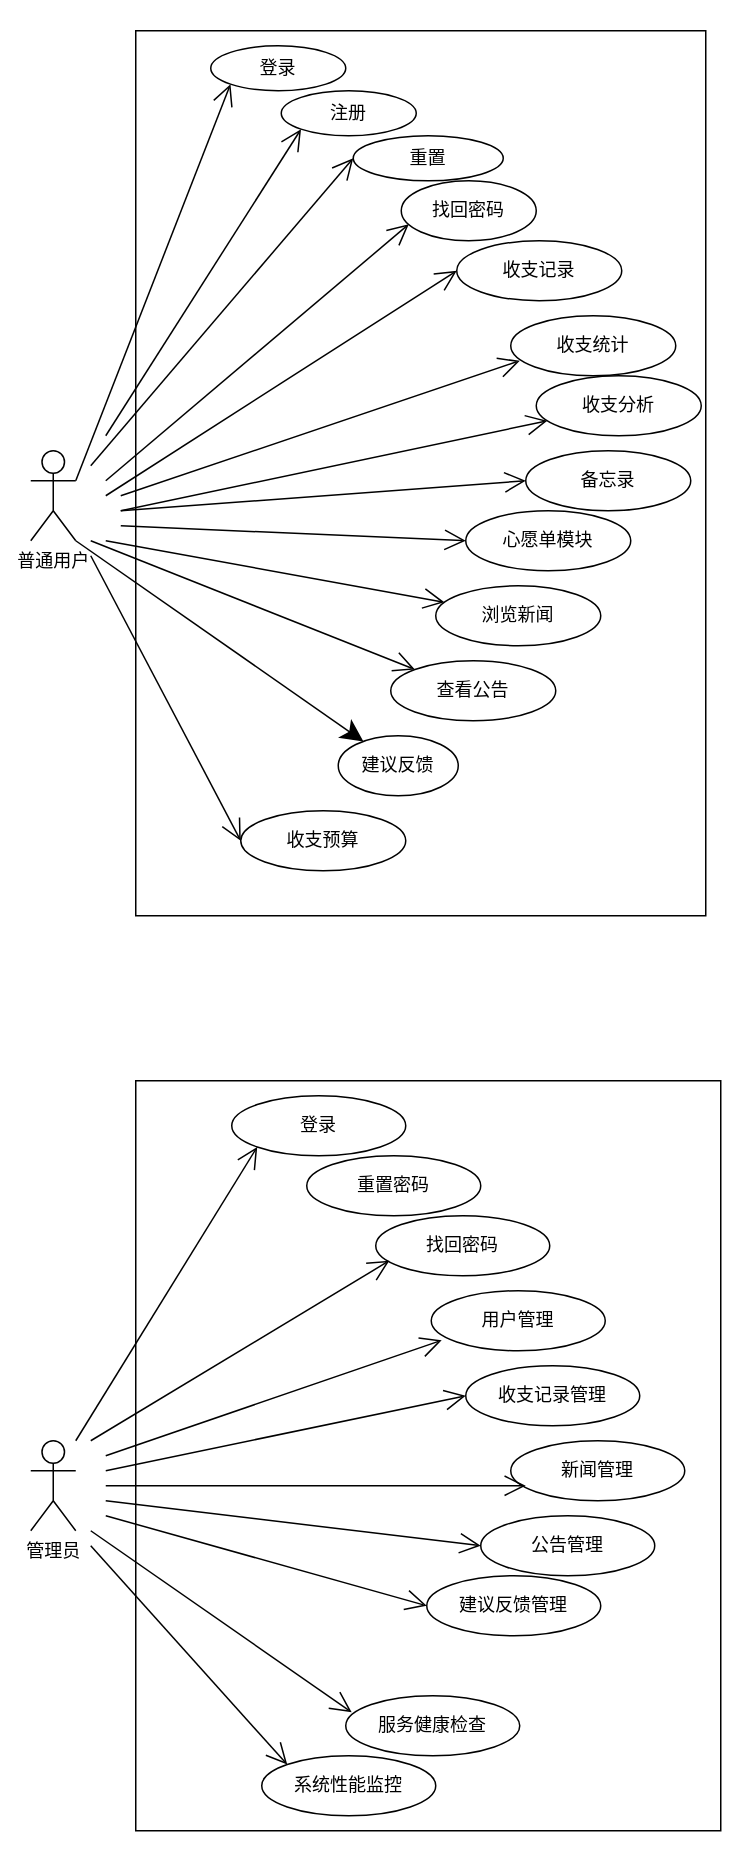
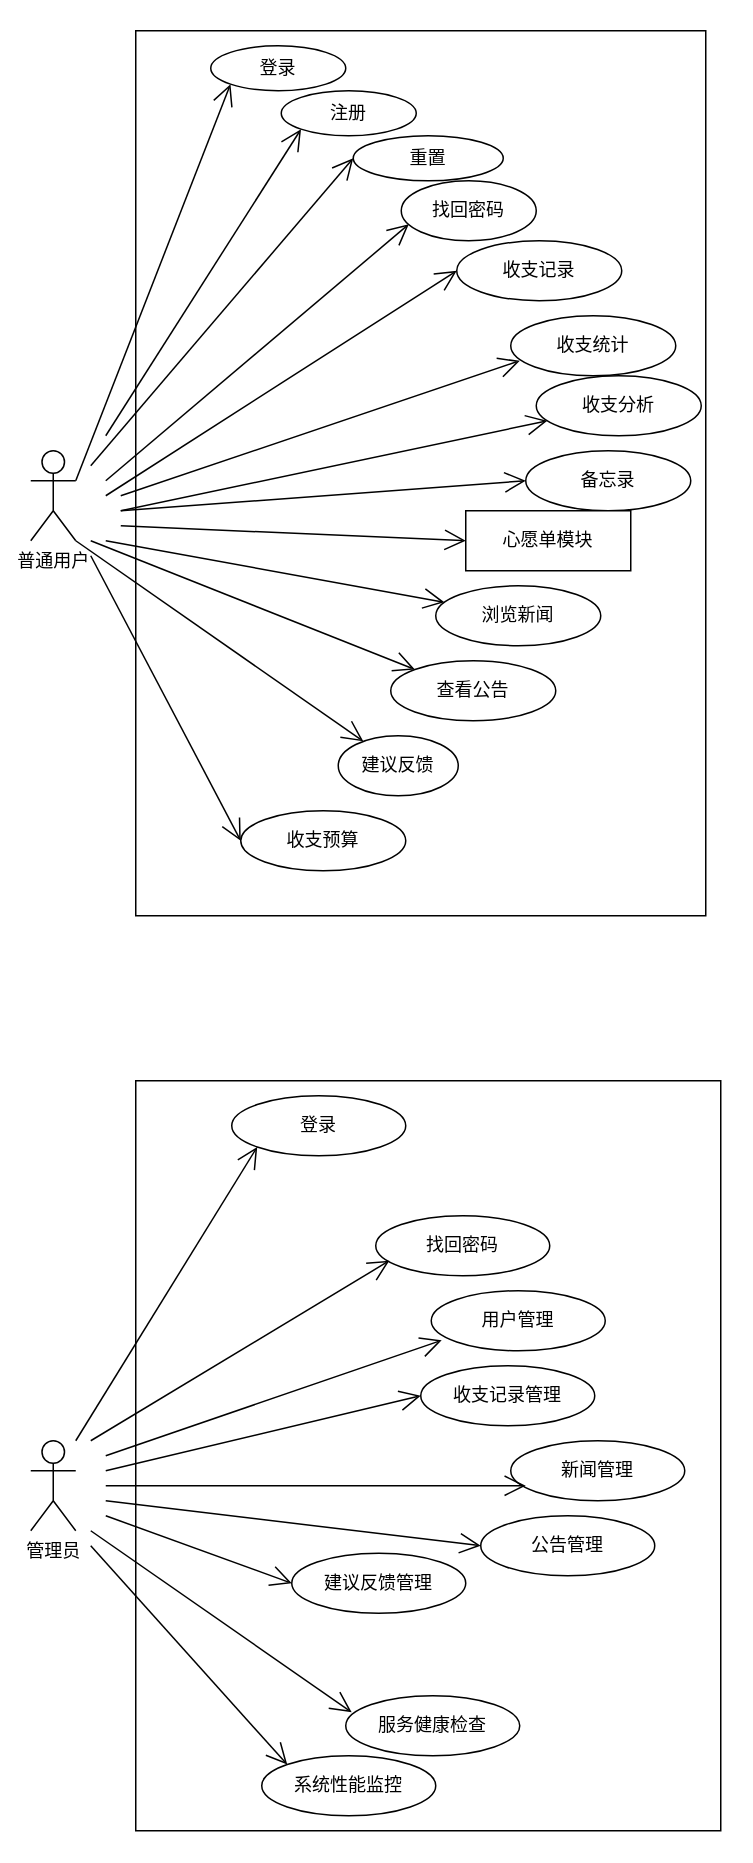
(548, 541) -> (548, 541)
(348, 731) -> (352, 734)
(394, 1186) -> none
(553, 1396) -> (508, 1396)
(514, 1606) -> (379, 1583)
